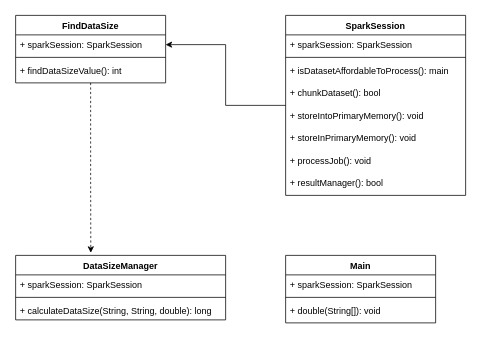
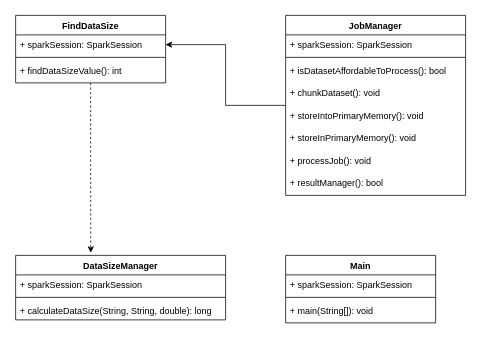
(375, 26) -> (375, 26)
(378, 71) -> (378, 71)
(340, 93) -> (340, 93)
(343, 311) -> (338, 311)
